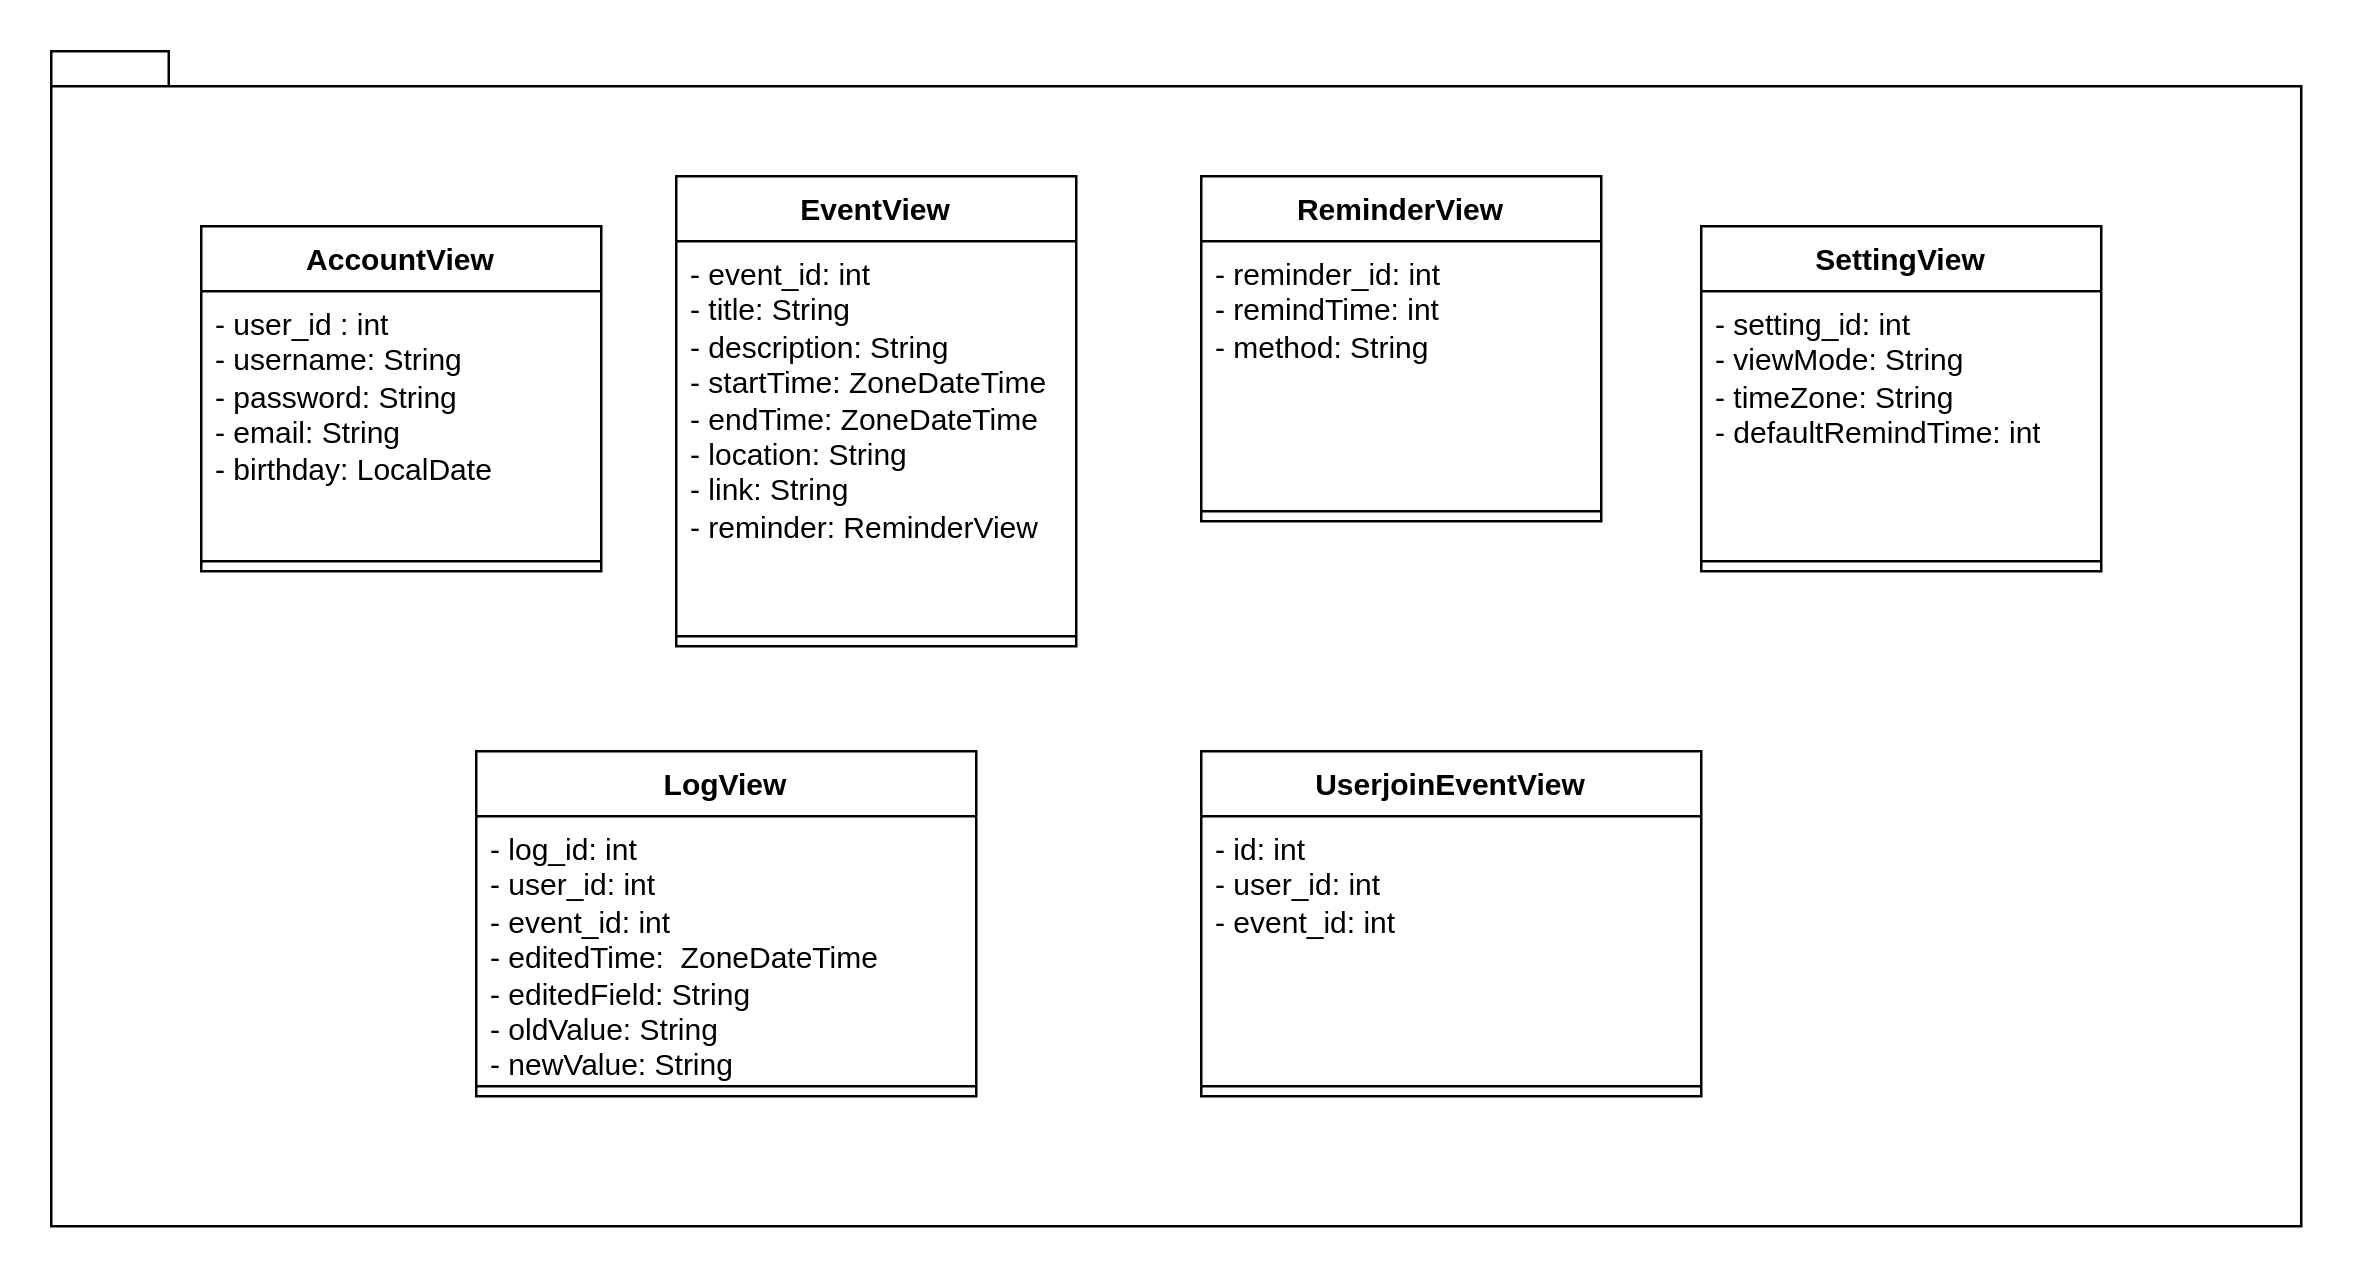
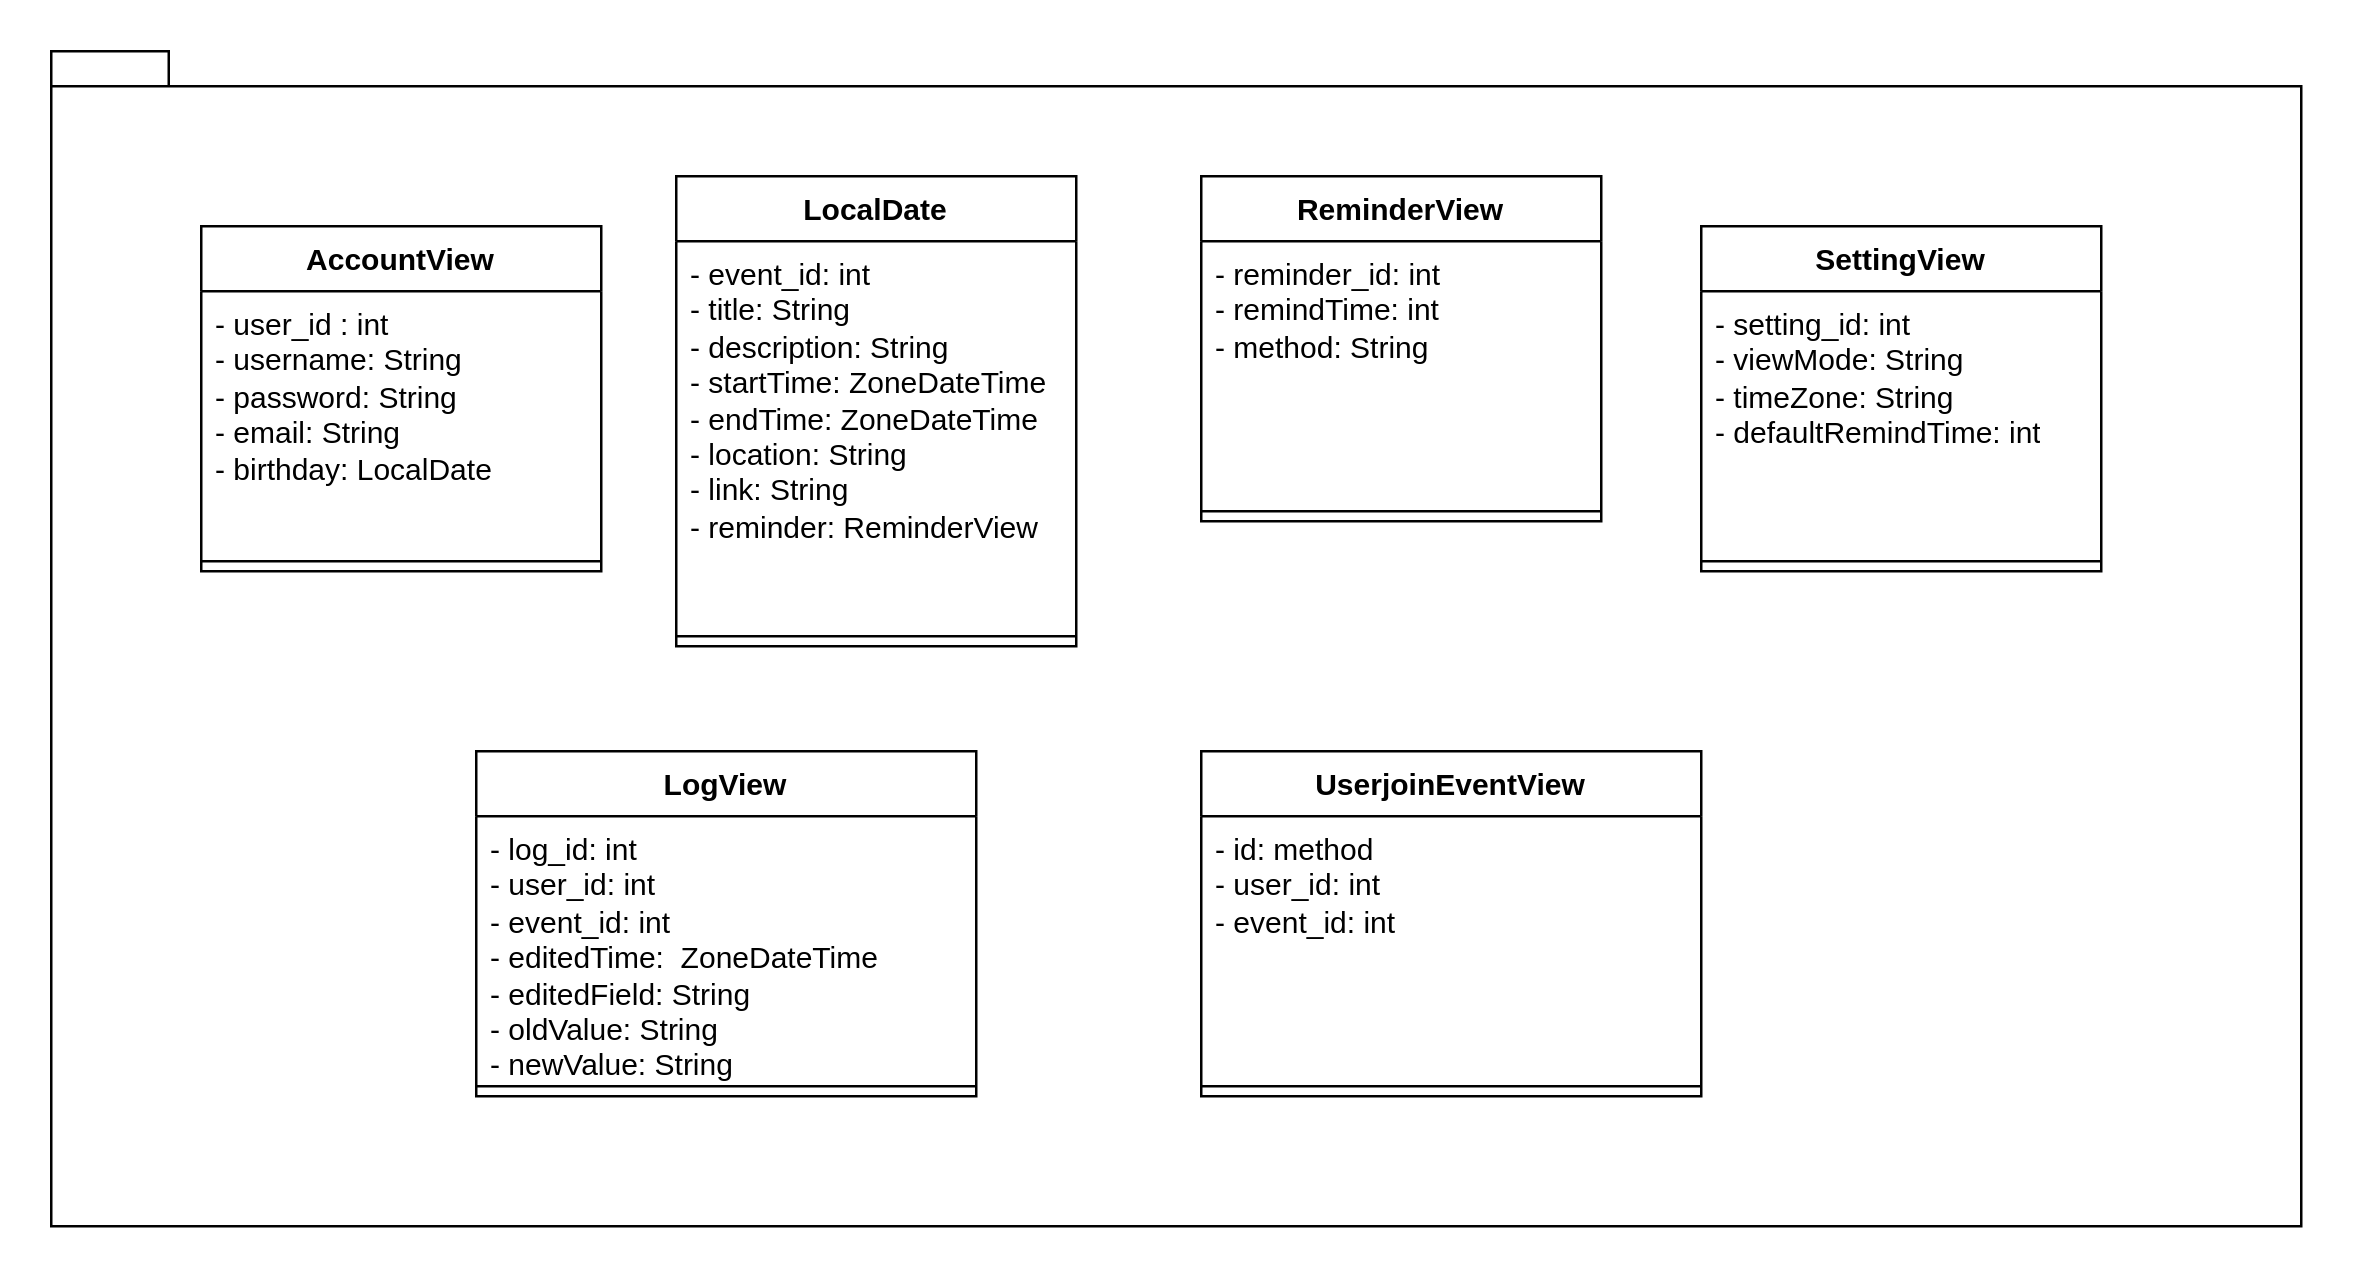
(876, 212) -> (876, 212)
(1323, 888) -> (1323, 888)
